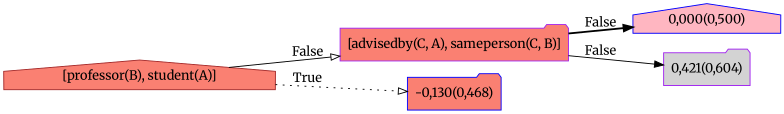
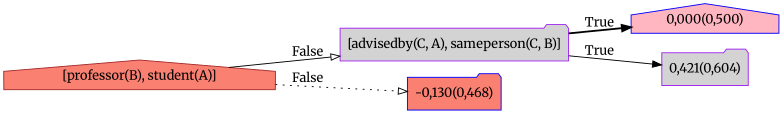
(601, 23) -> (600, 23)
(454, 45) -> (454, 45)
(601, 51) -> (600, 51)
(308, 79) -> (308, 79)
